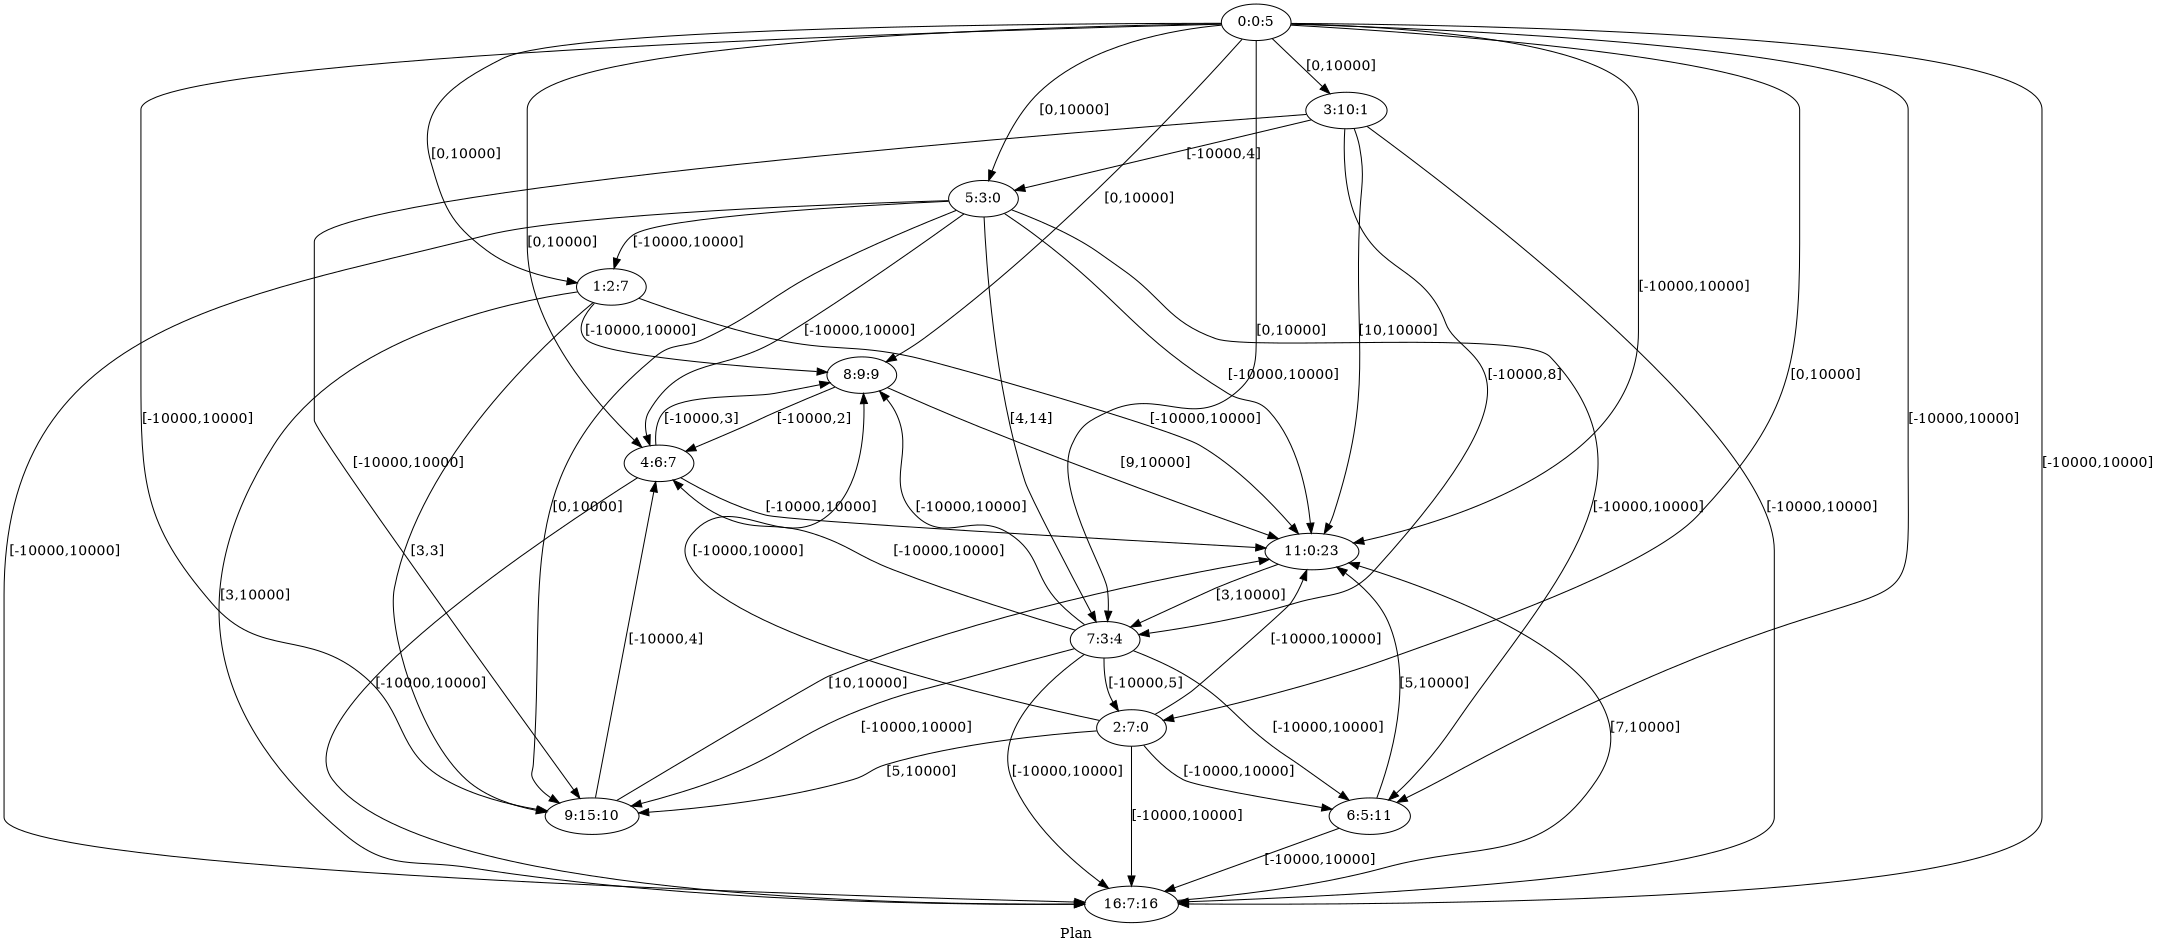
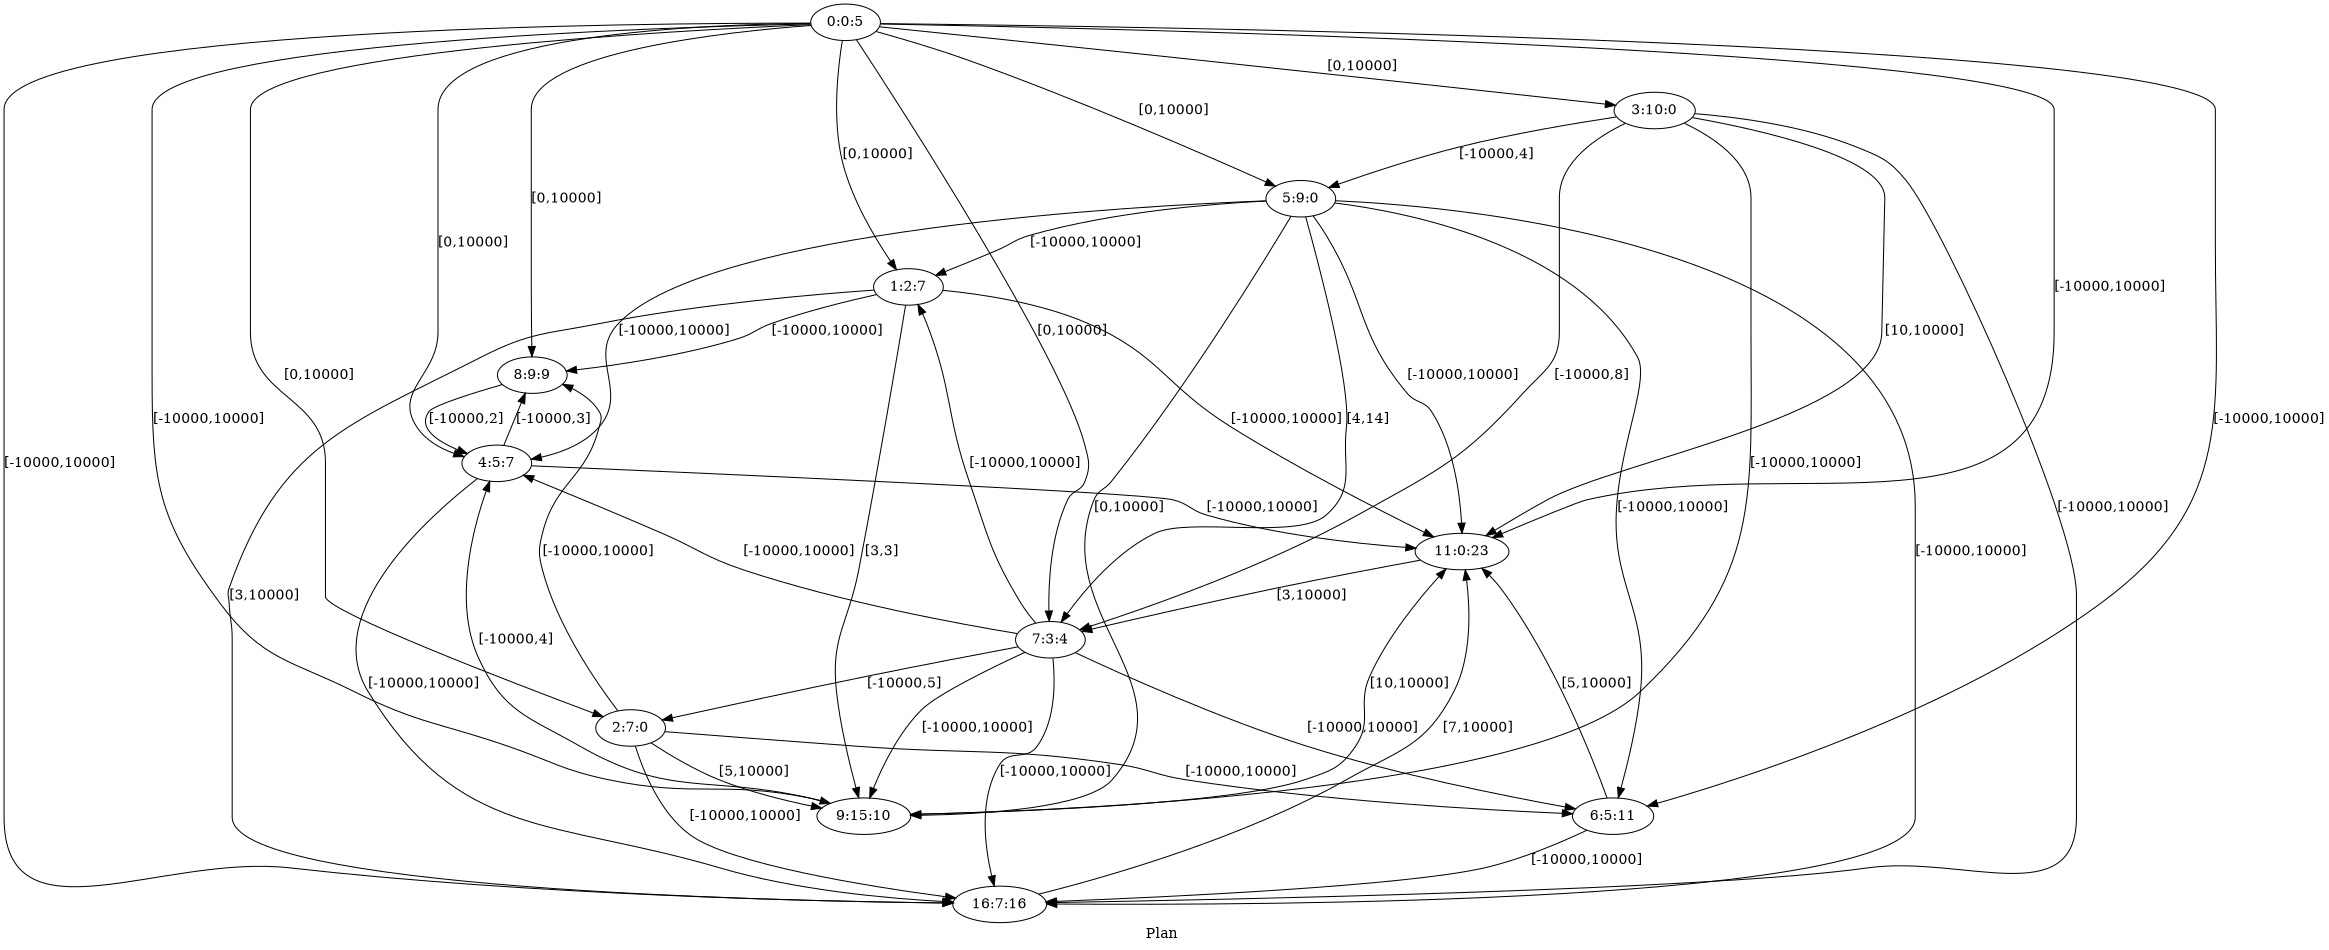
(1346, 111) -> (1655, 111)
(983, 199) -> (1301, 199)
(659, 463) -> (497, 463)
(1077, 465) -> none
(985, 525) -> (967, 473)
(1236, 653) -> none
